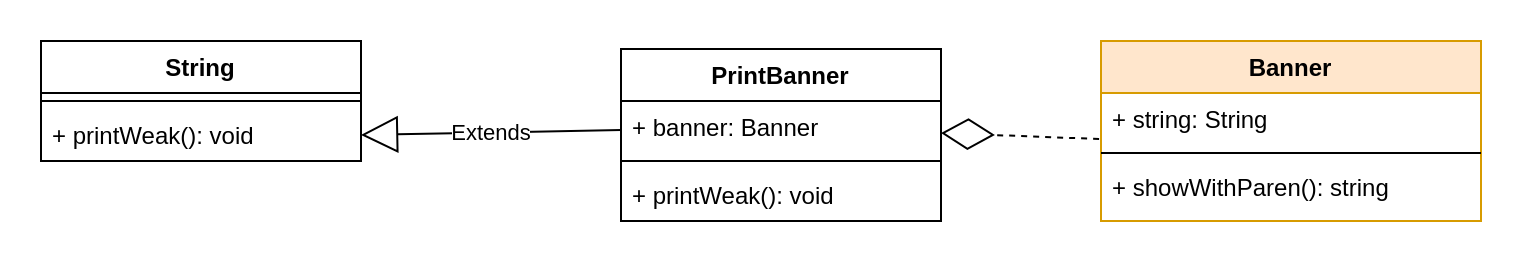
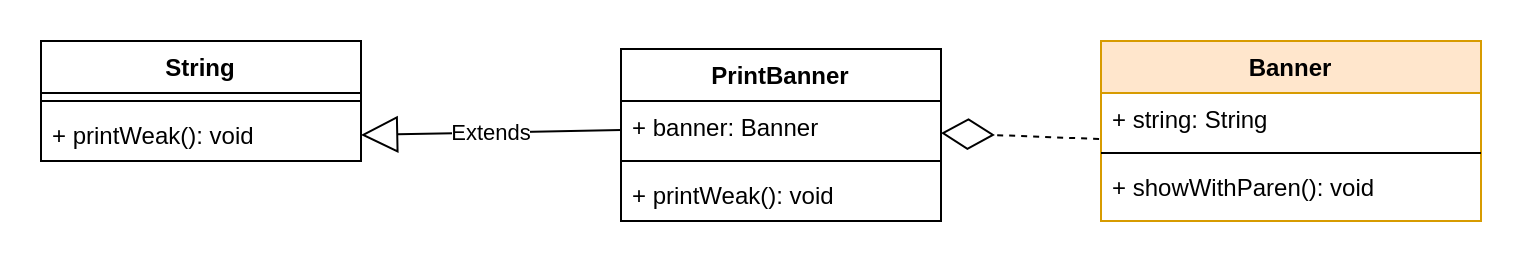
(1264, 188) -> (1251, 188)
